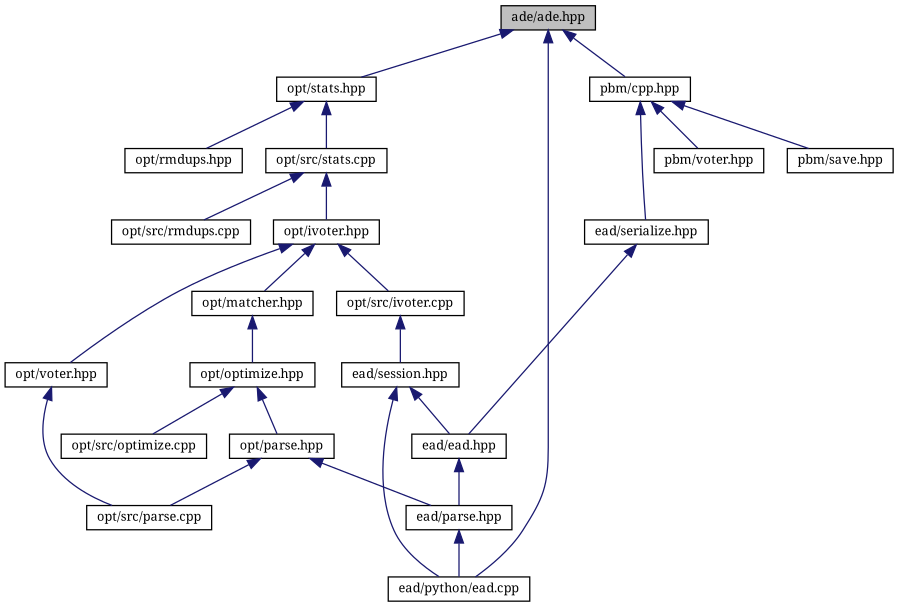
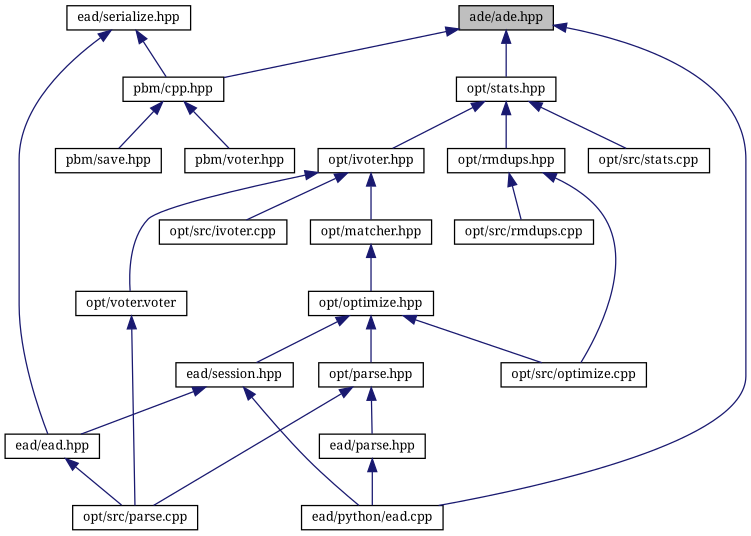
(642, 167) -> (155, 59)
(248, 199) -> (517, 203)
(326, 203) -> (433, 128)
none -> (616, 260)
(400, 346) -> (297, 342)
(56, 375) -> (131, 303)
(459, 489) -> (99, 486)
